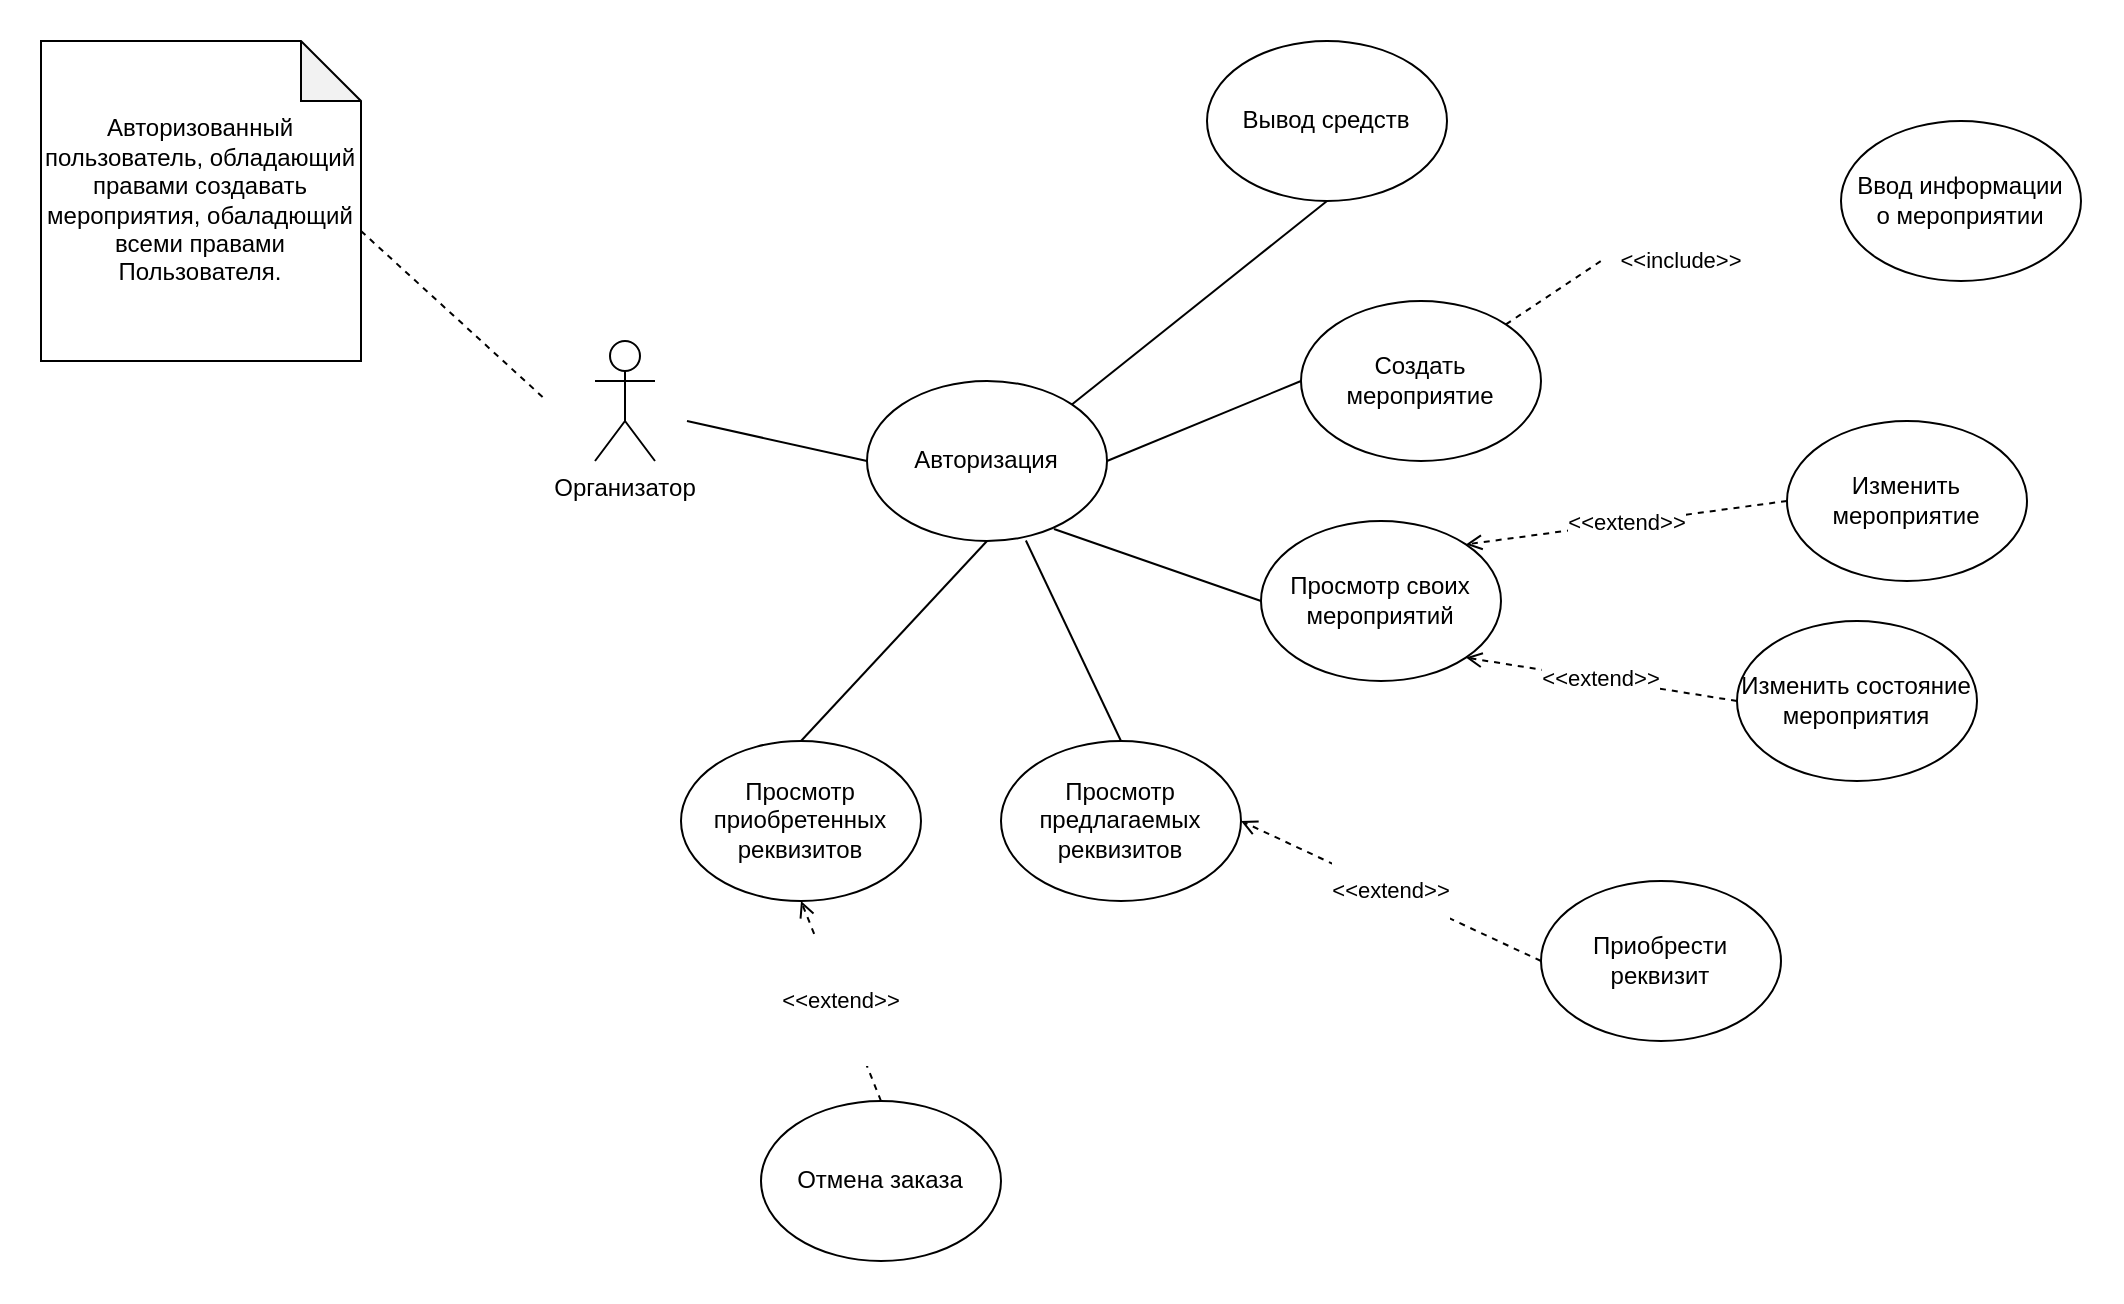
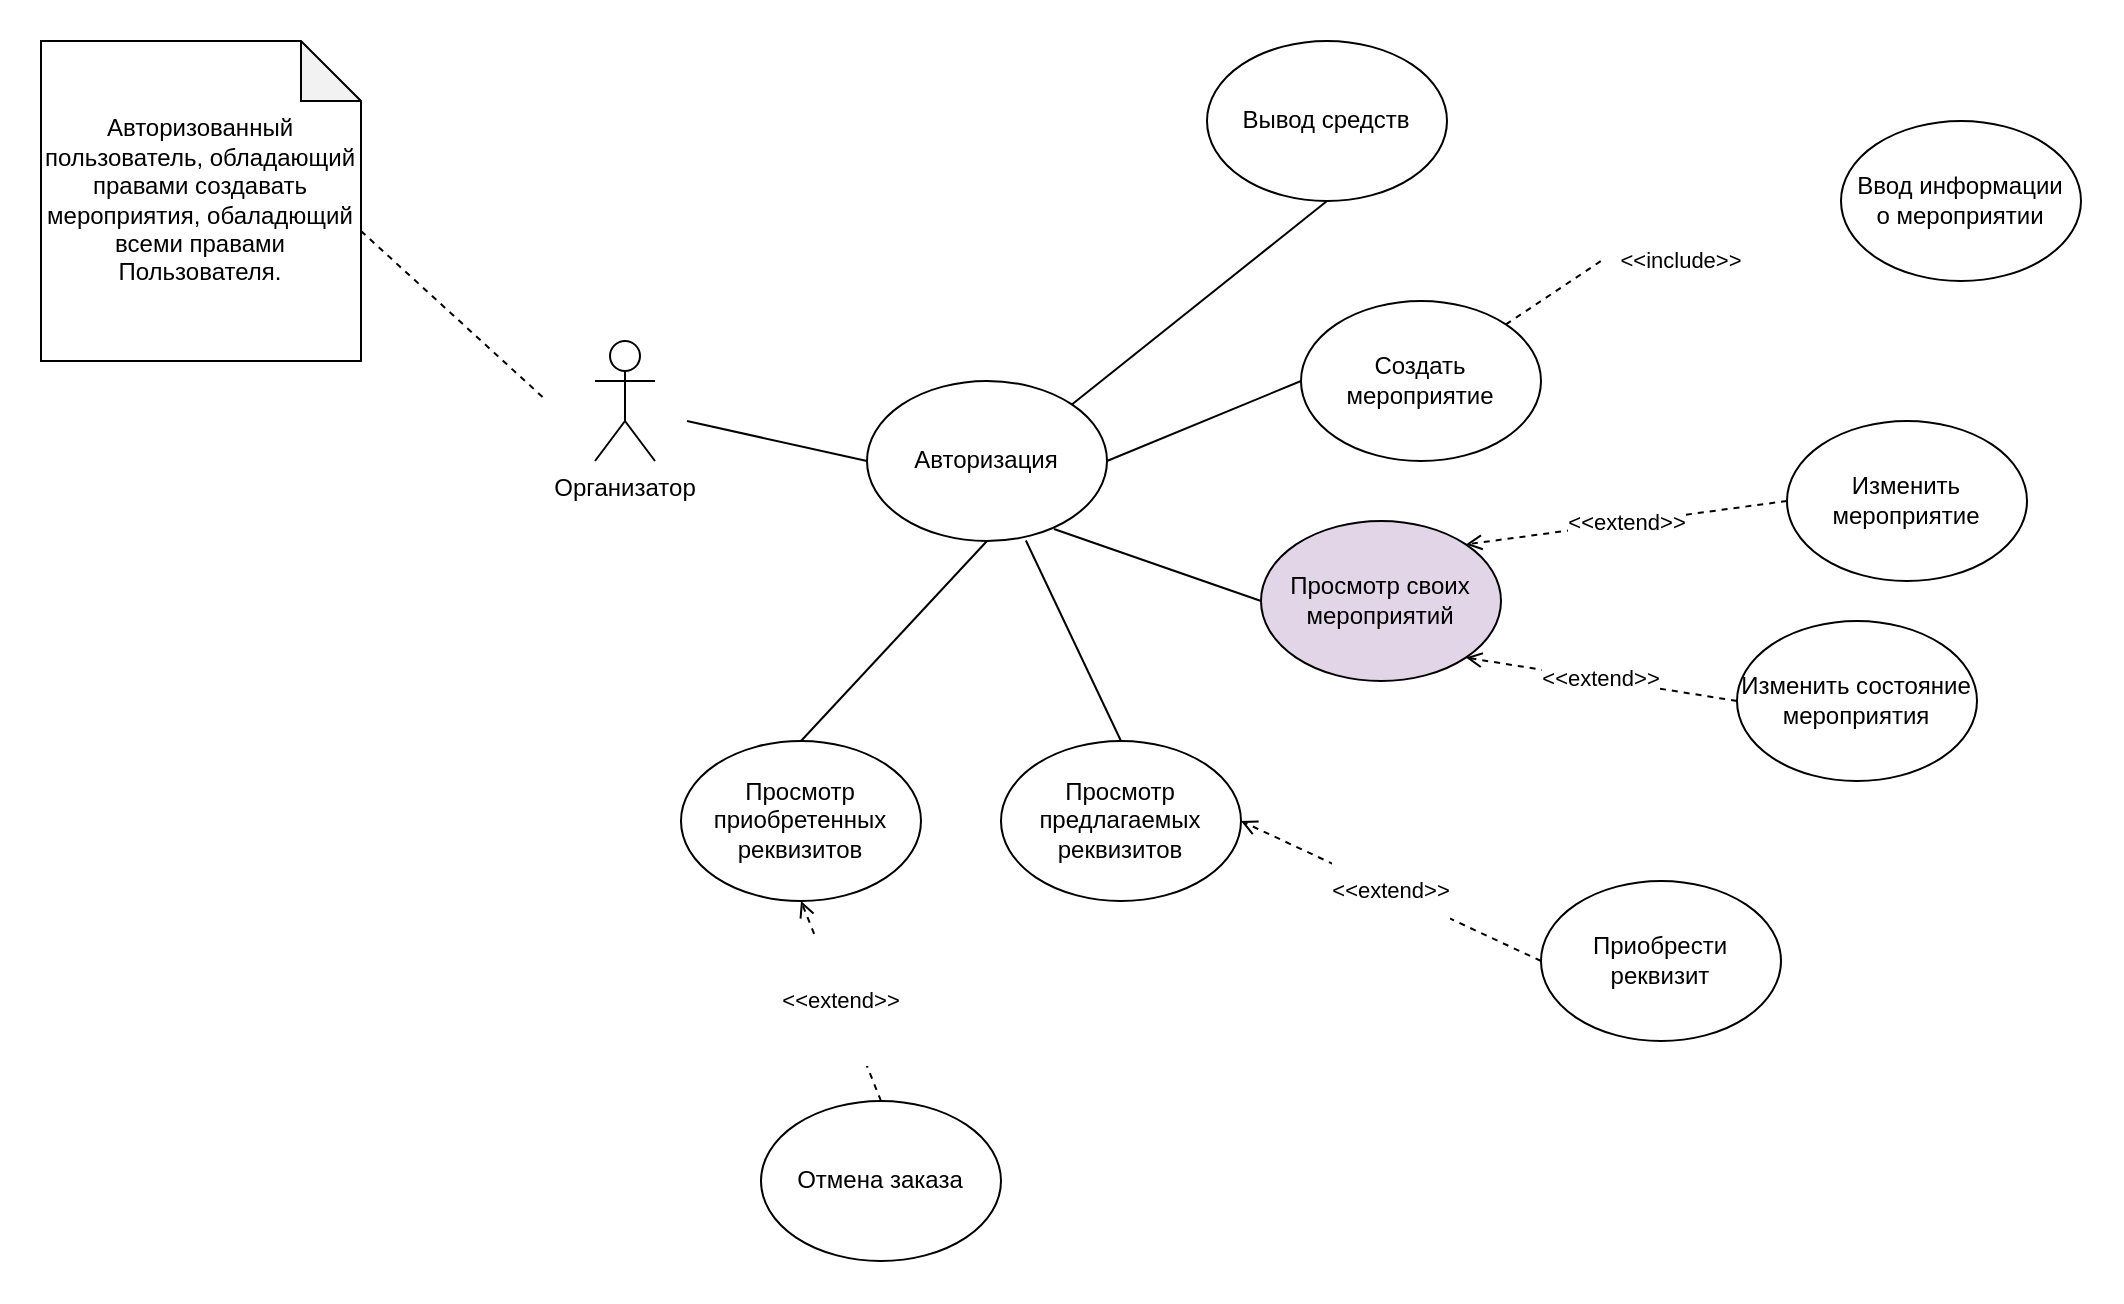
(1381, 601) -> (1381, 601)
